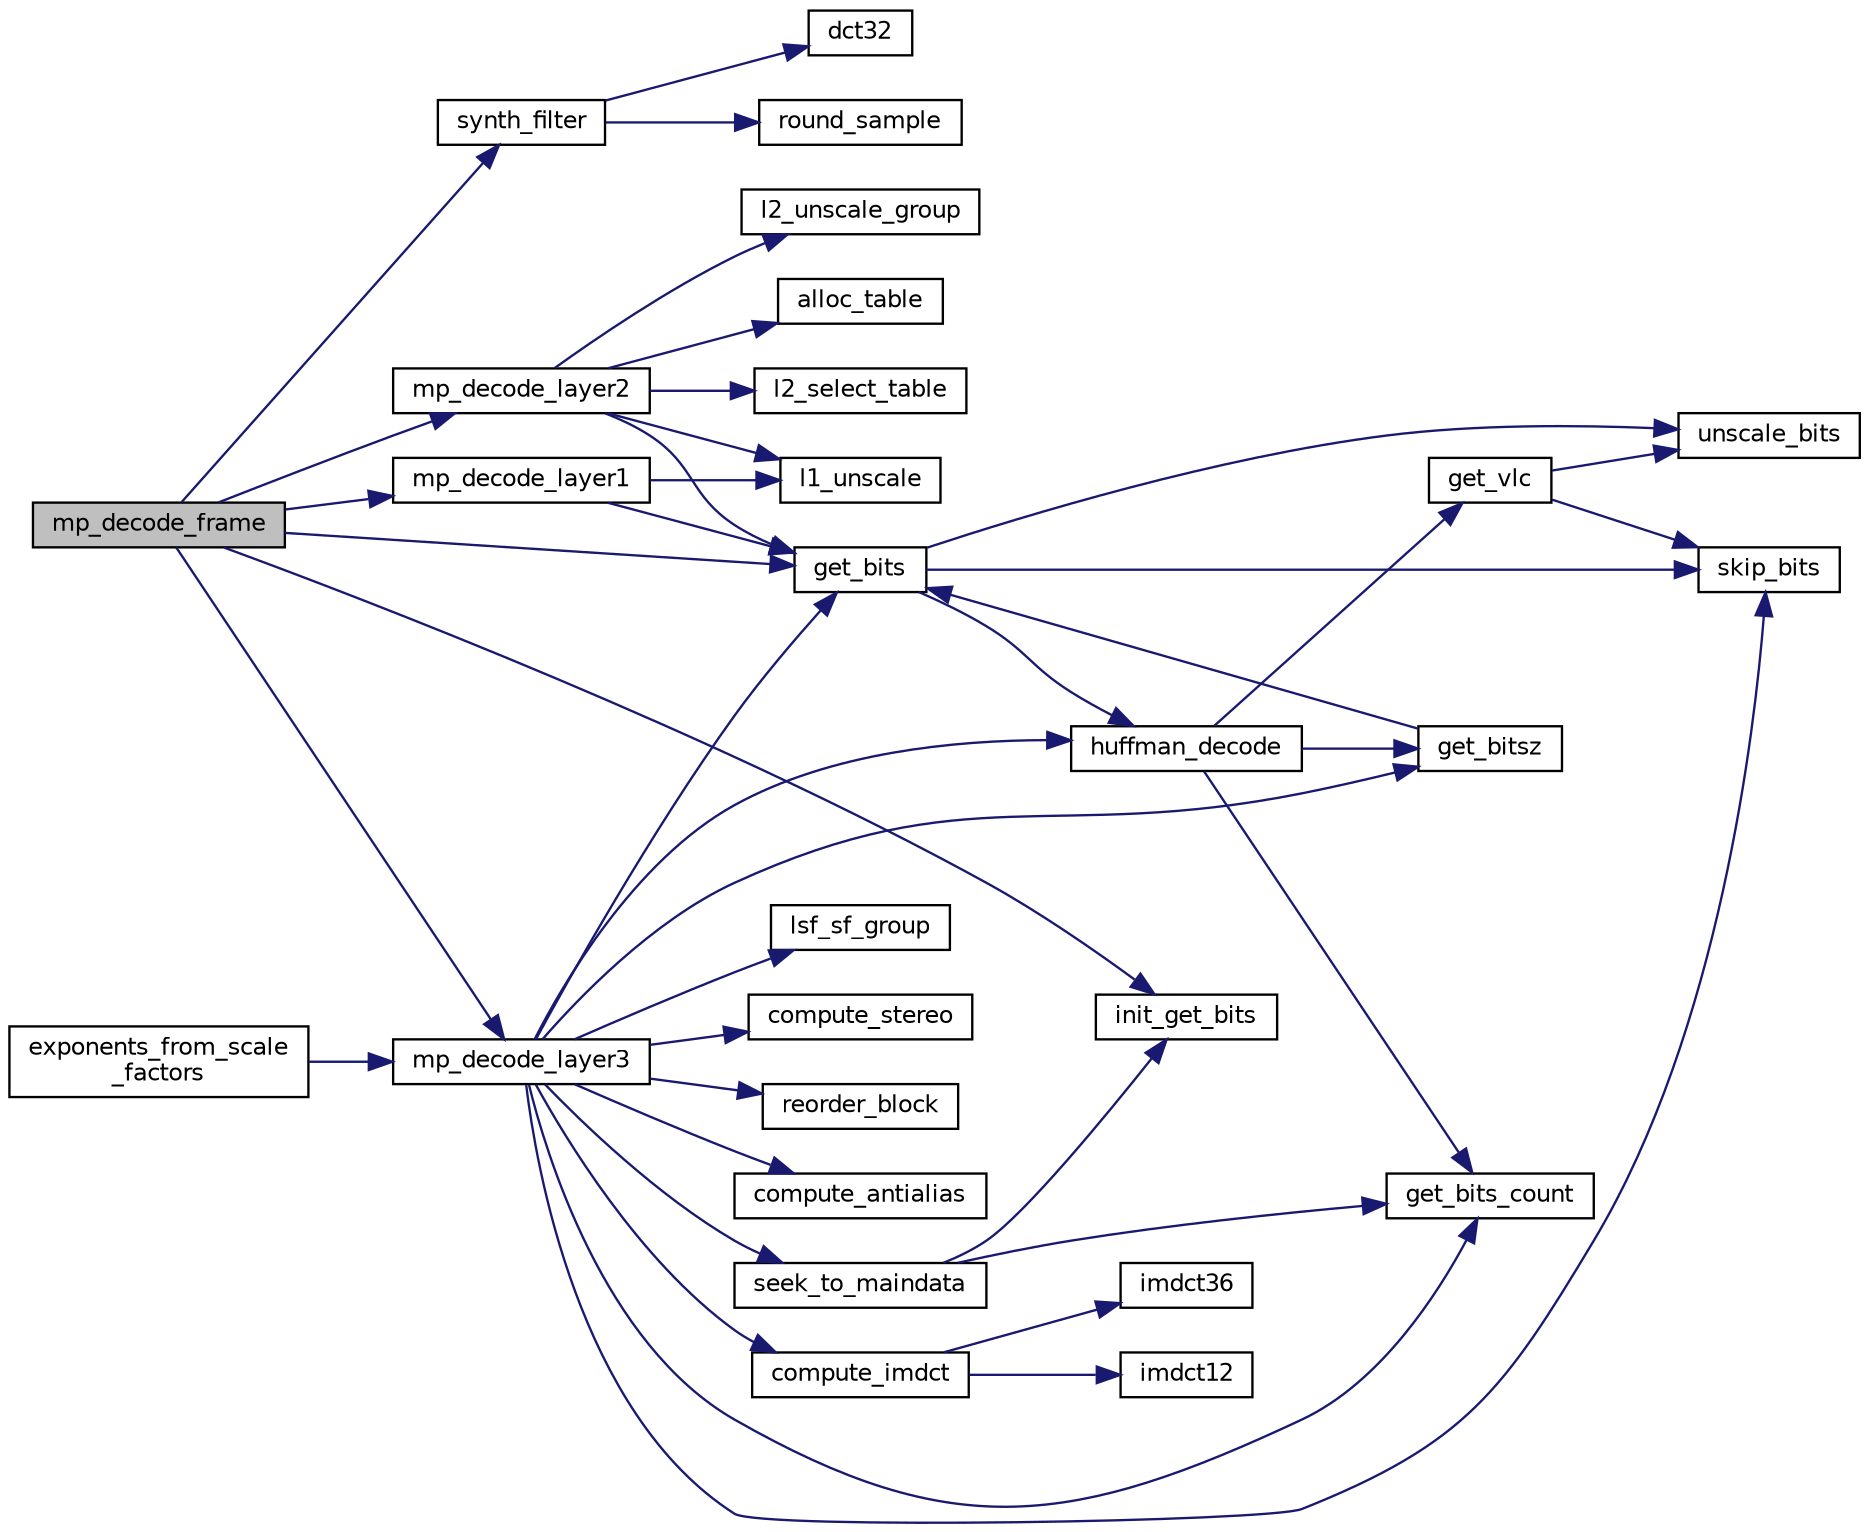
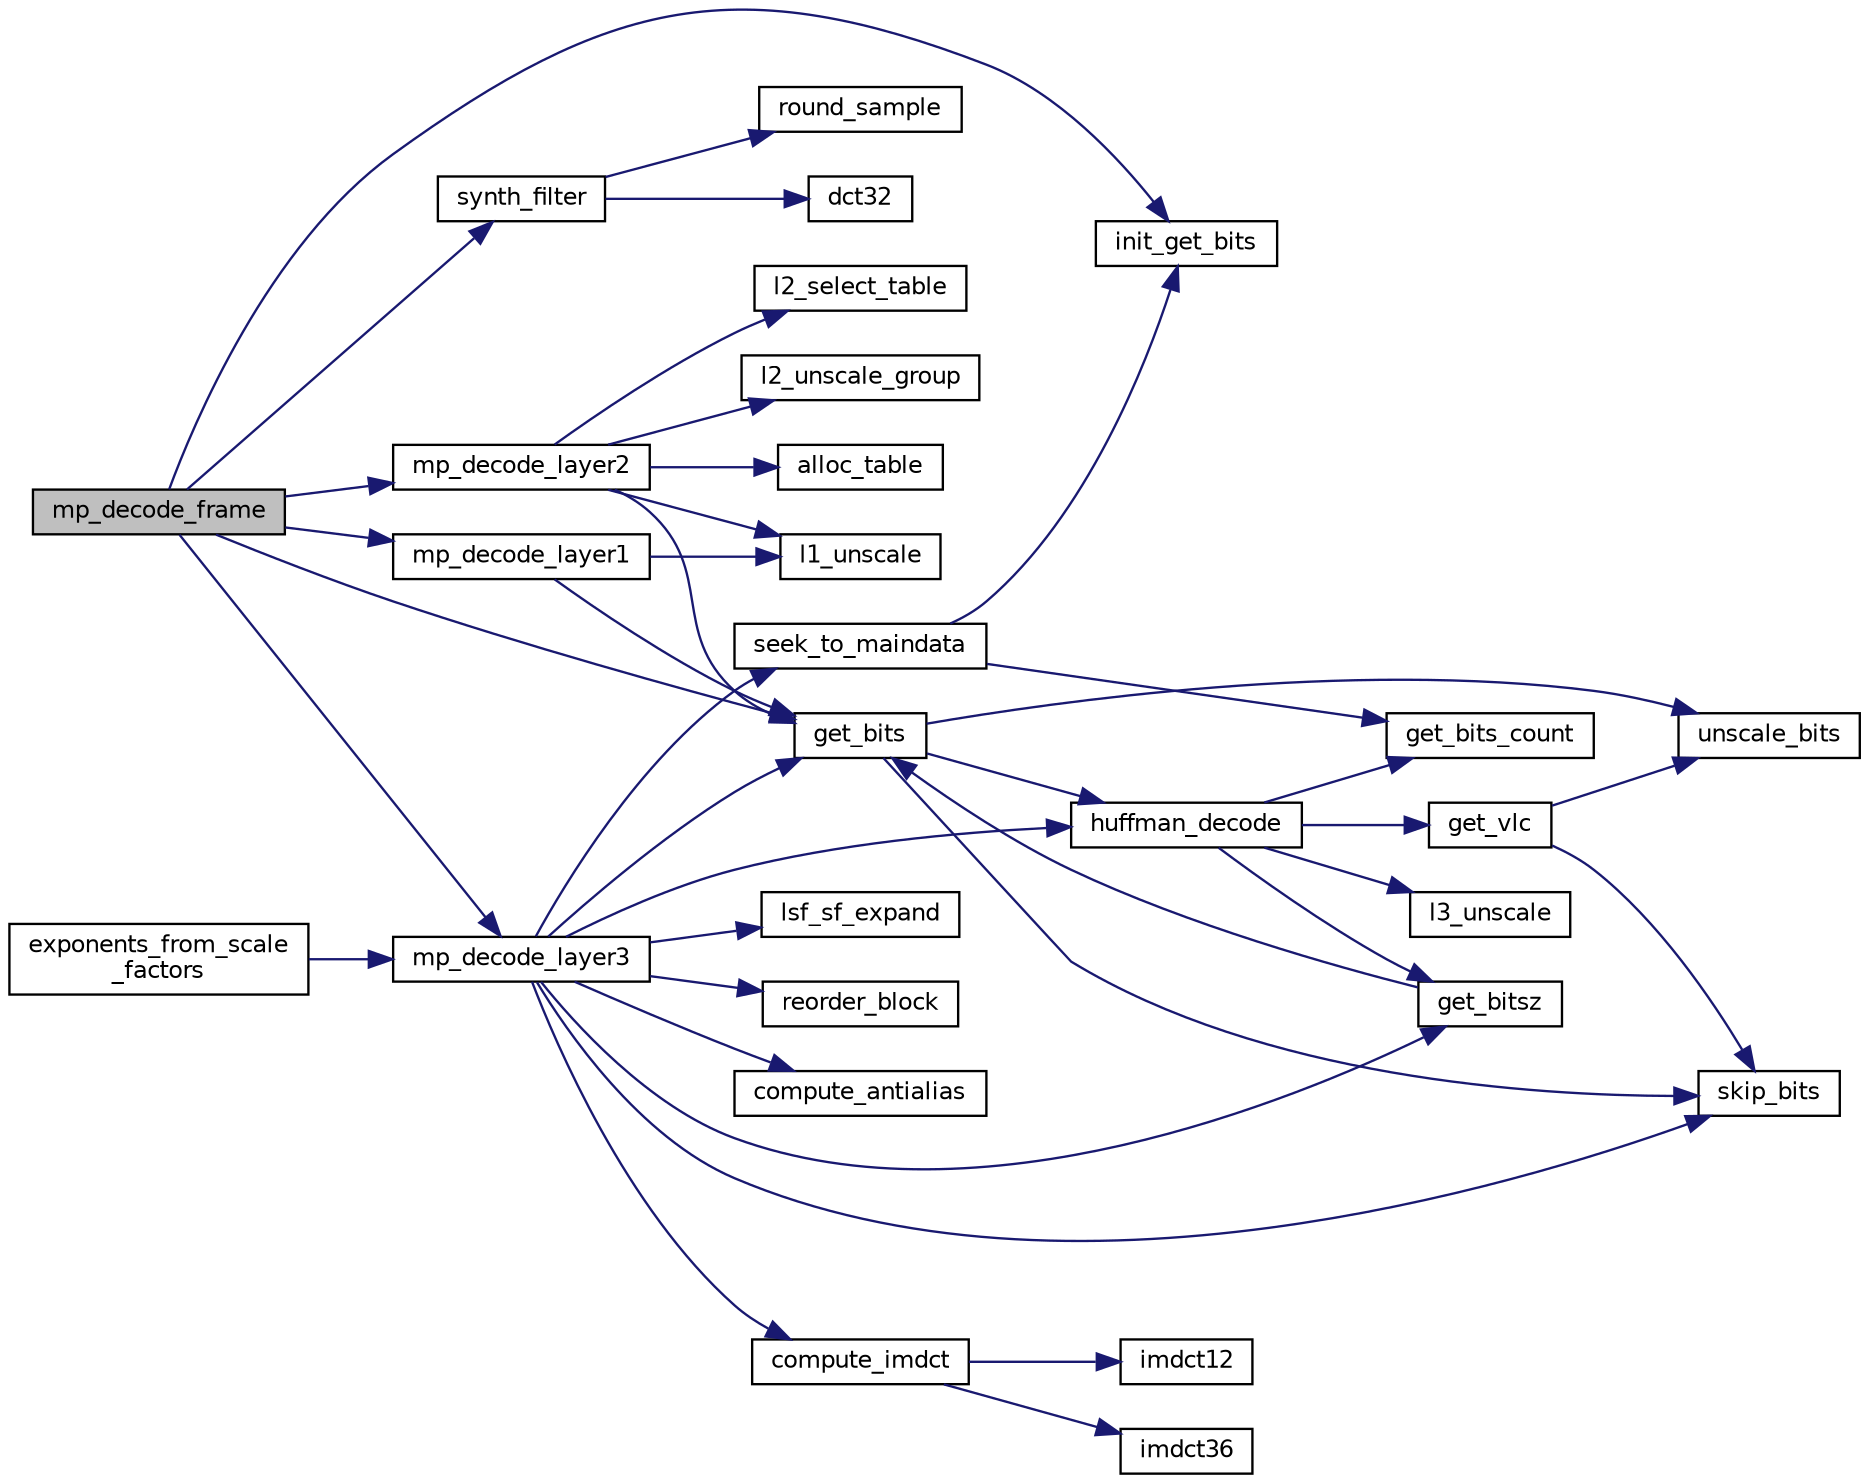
none -> (1490, 915)
(860, 928) -> (860, 915)
(860, 1017) -> none
(940, 1501) -> none
